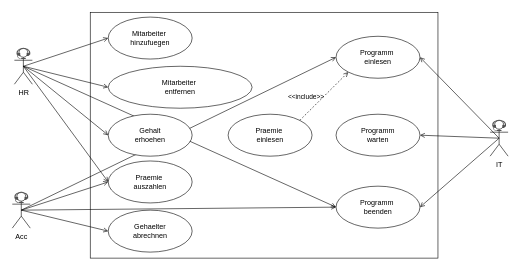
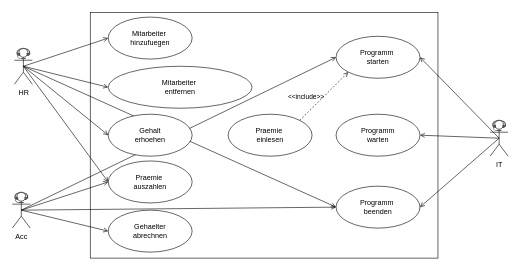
(378, 57) -> (378, 57)
